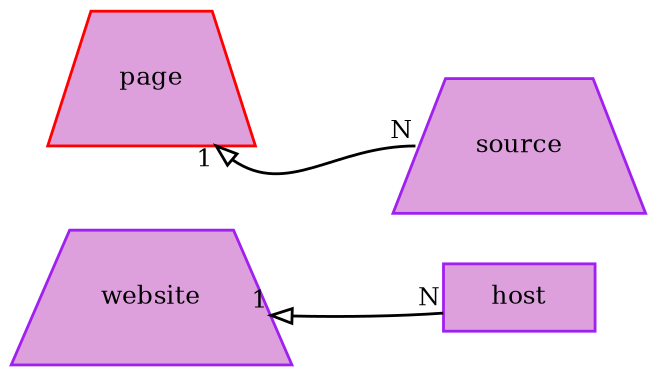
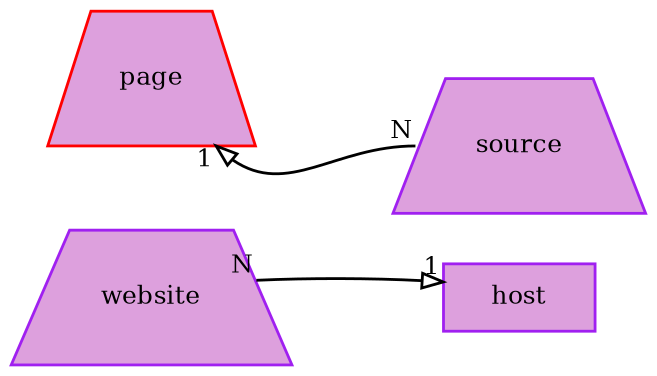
(368, 316) -> (339, 279)
